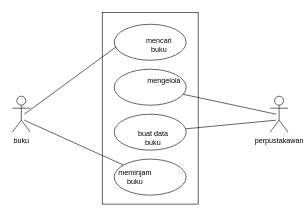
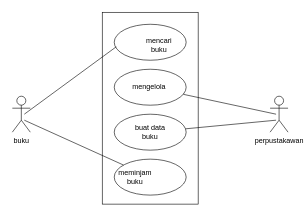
(165, 81) -> (150, 87)
(153, 138) -> (150, 132)
